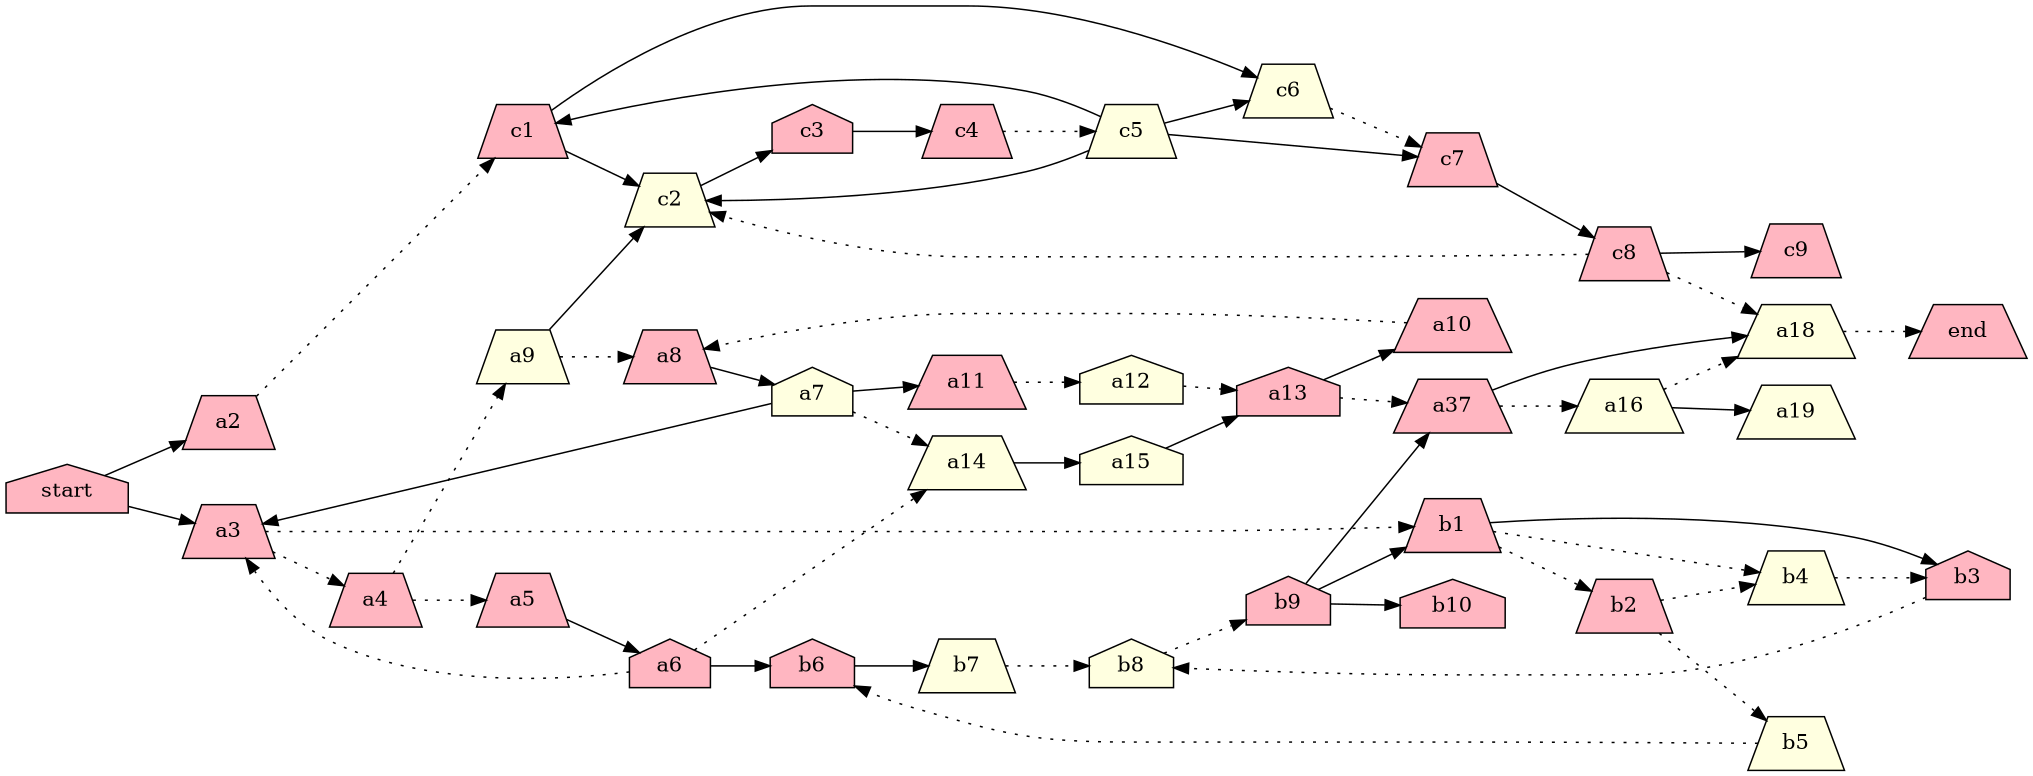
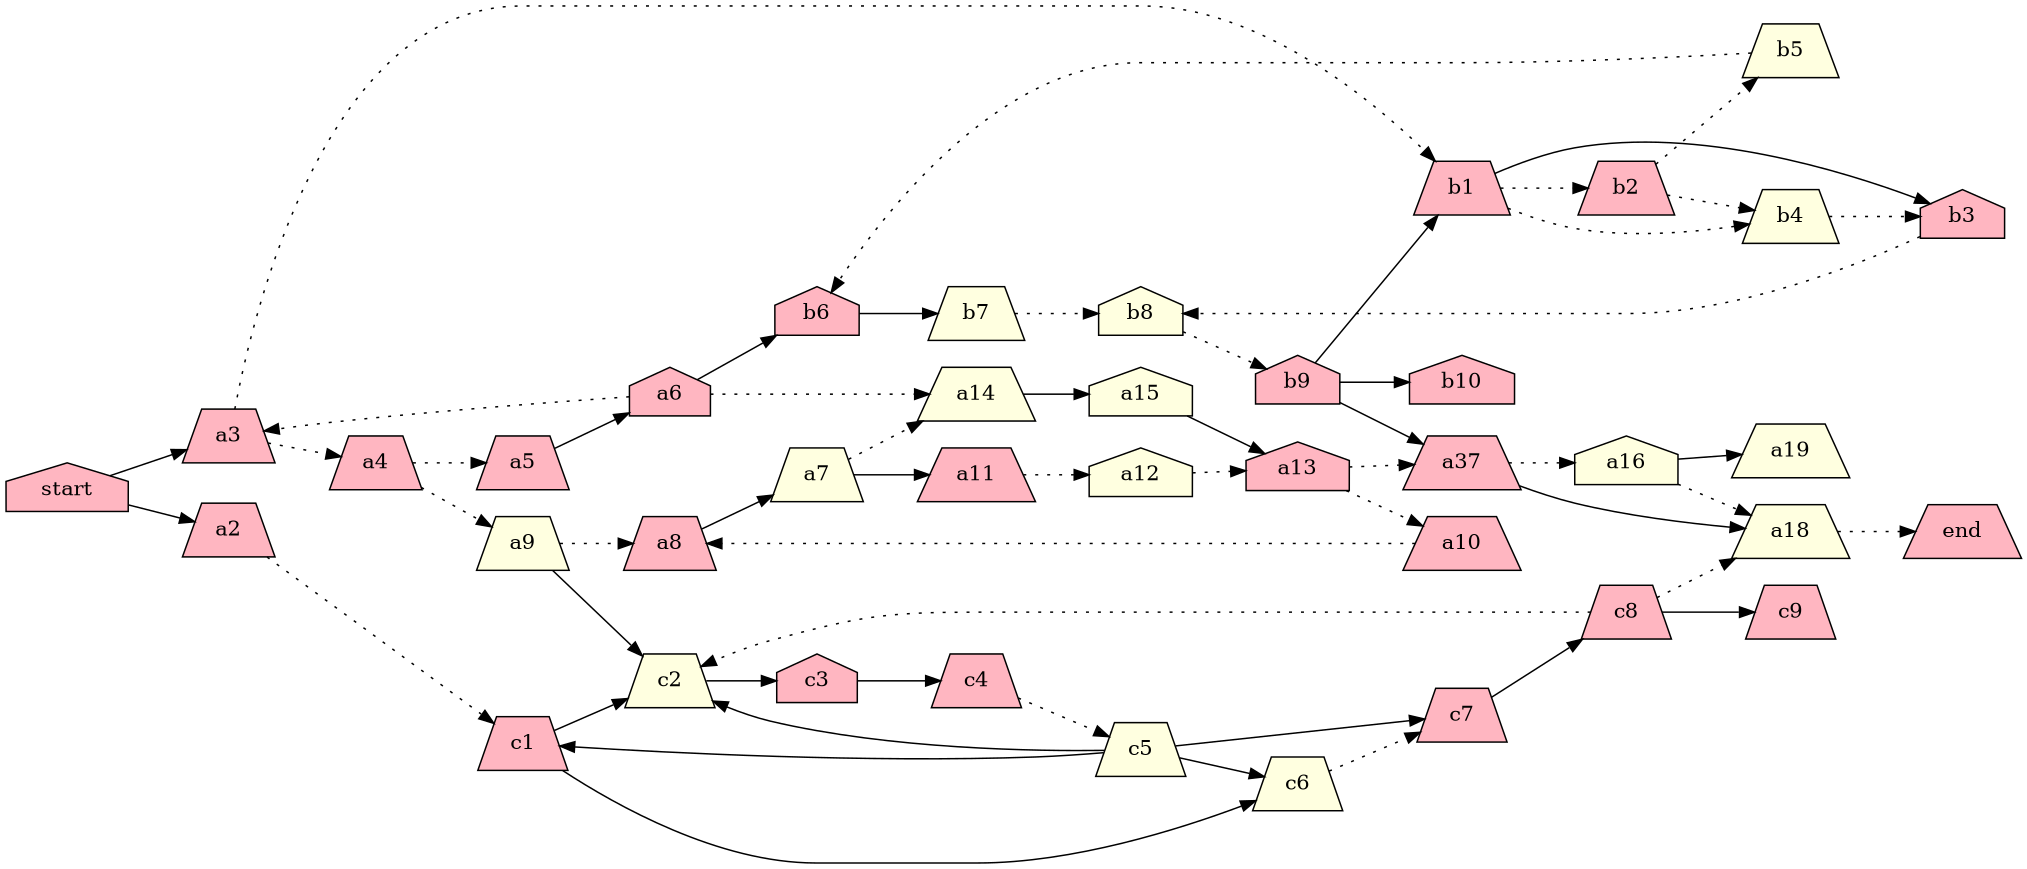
(1352, 368) -> (1378, 505)
(812, 394) -> (817, 475)
(1624, 406) -> (1626, 463)
(524, 462) -> none
